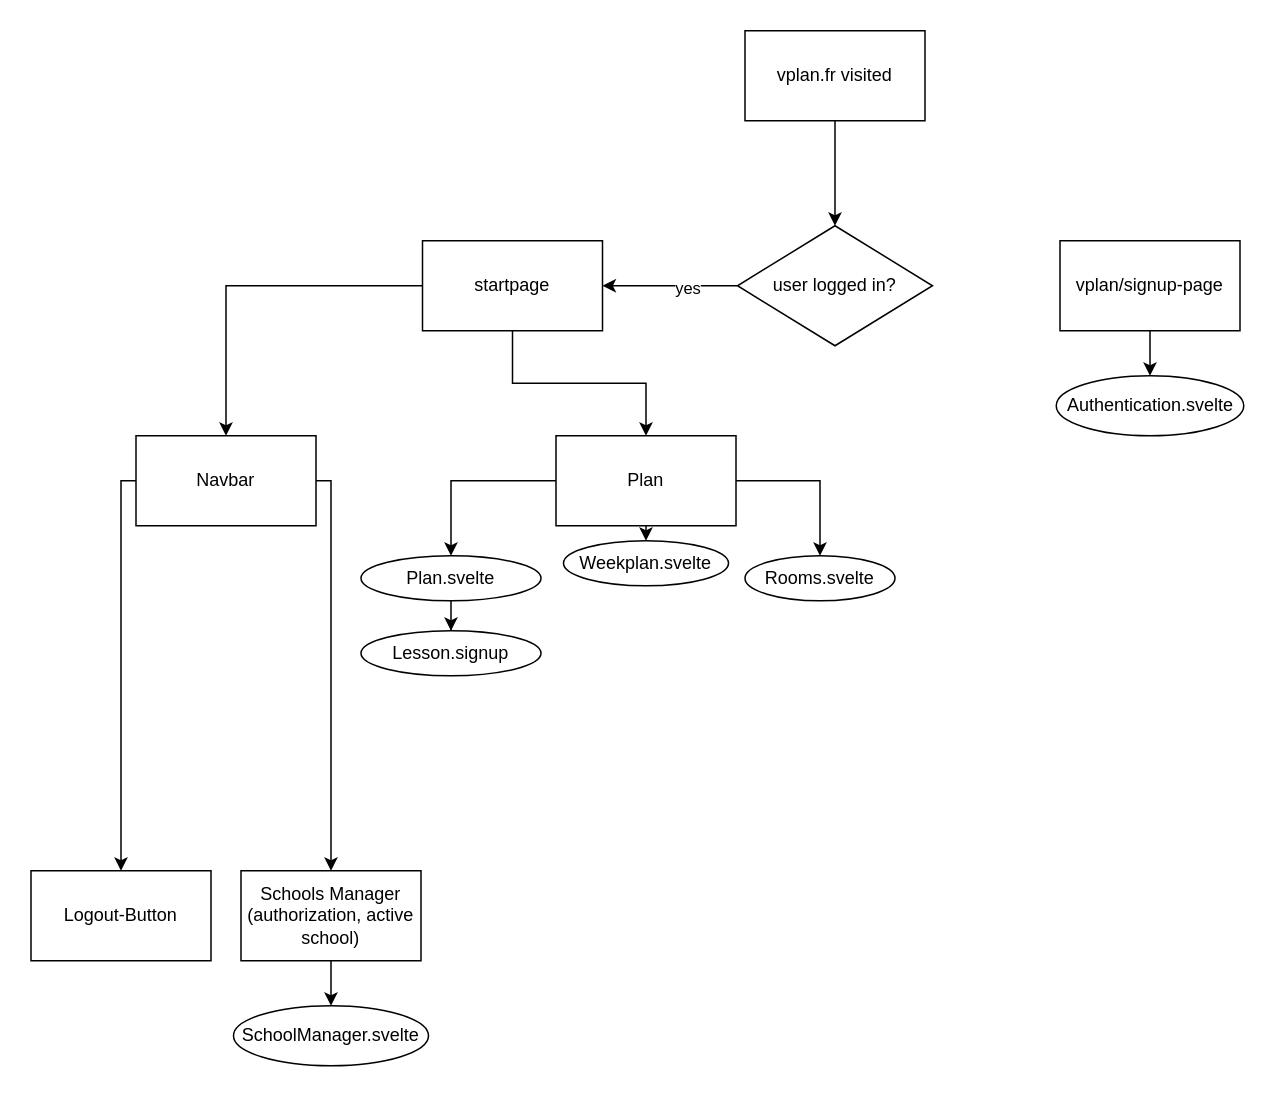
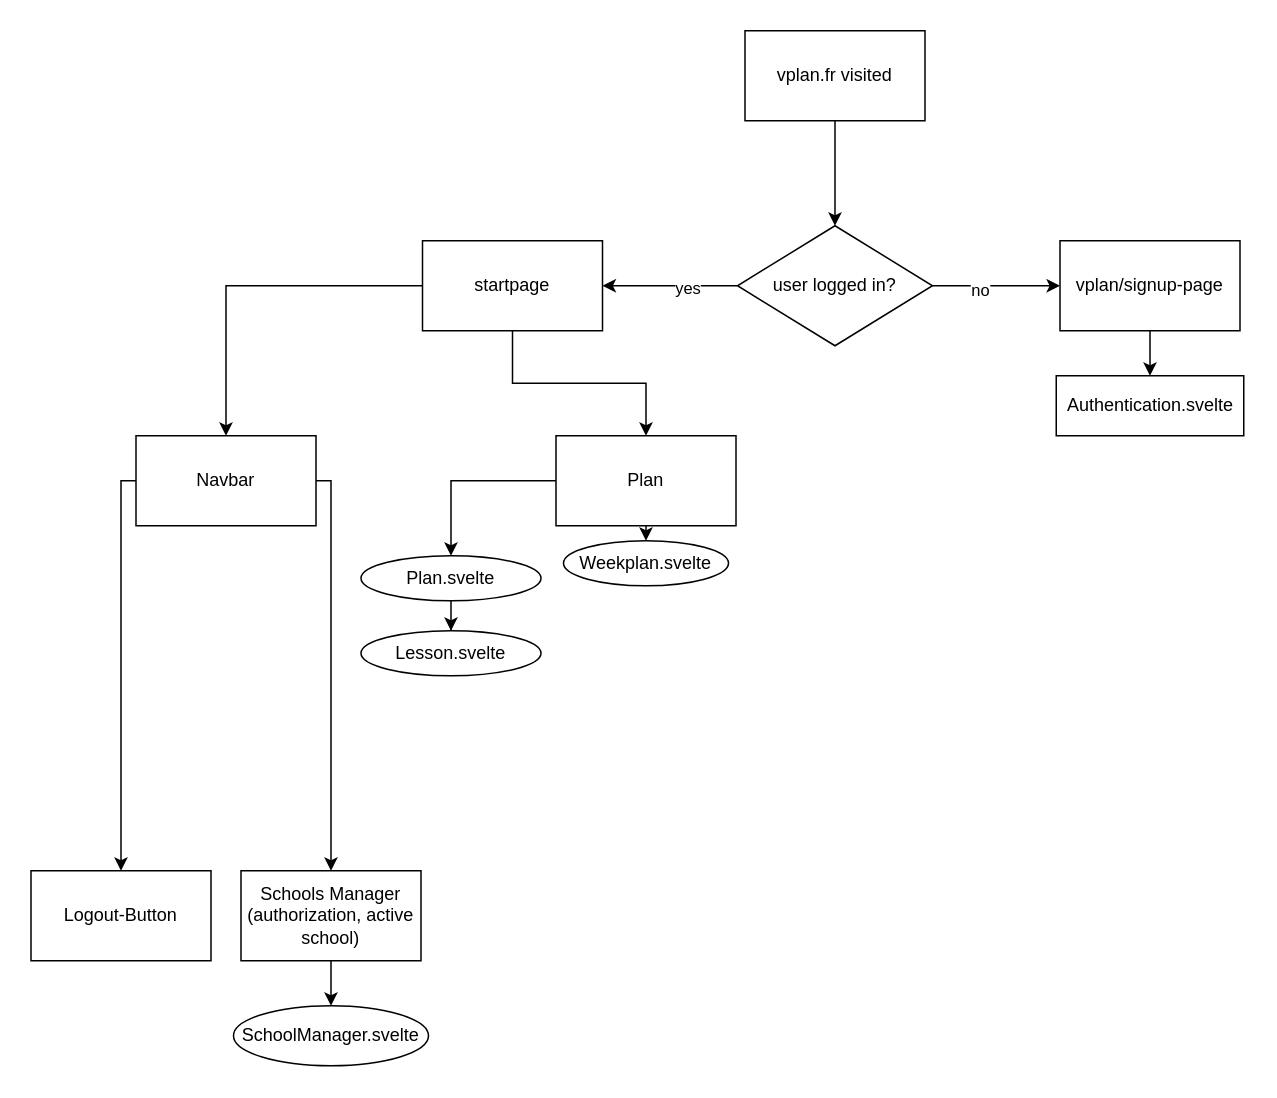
none -> (991, 286)
(1150, 406) -> (1150, 406)
(810, 481) -> none
(820, 578) -> none
(451, 653) -> (451, 653)
